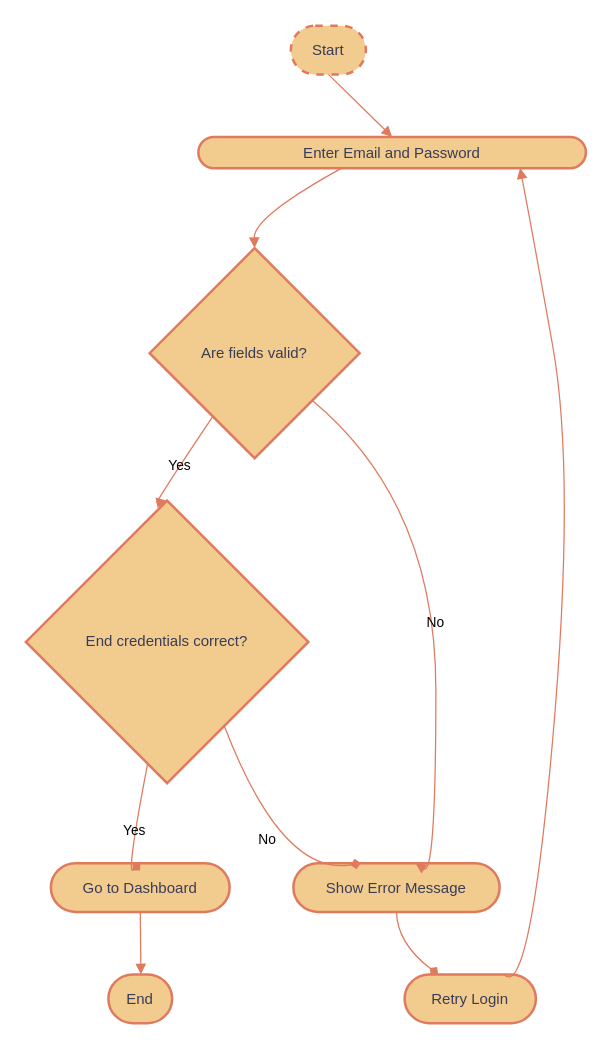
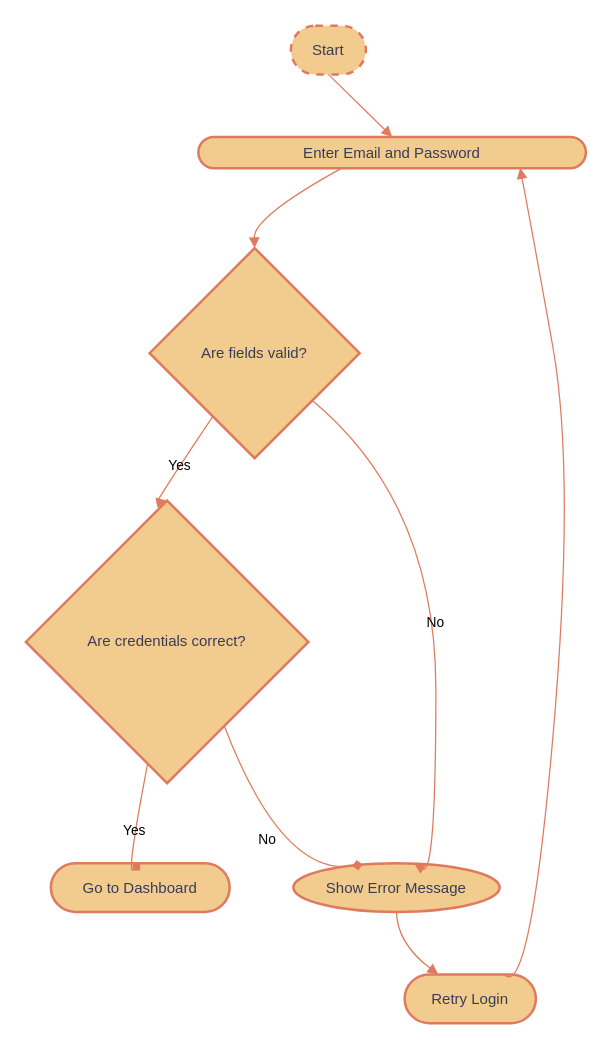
(167, 642) -> (167, 642)
(396, 888) -> (396, 888)
(140, 939) -> none
(429, 967) -> (429, 968)
(140, 999) -> none
